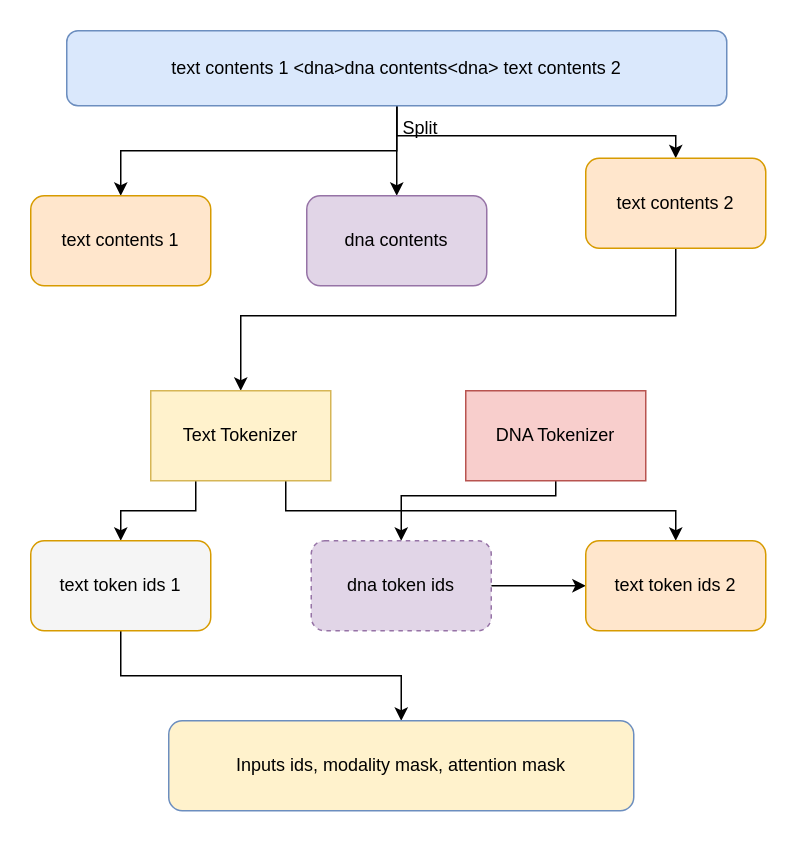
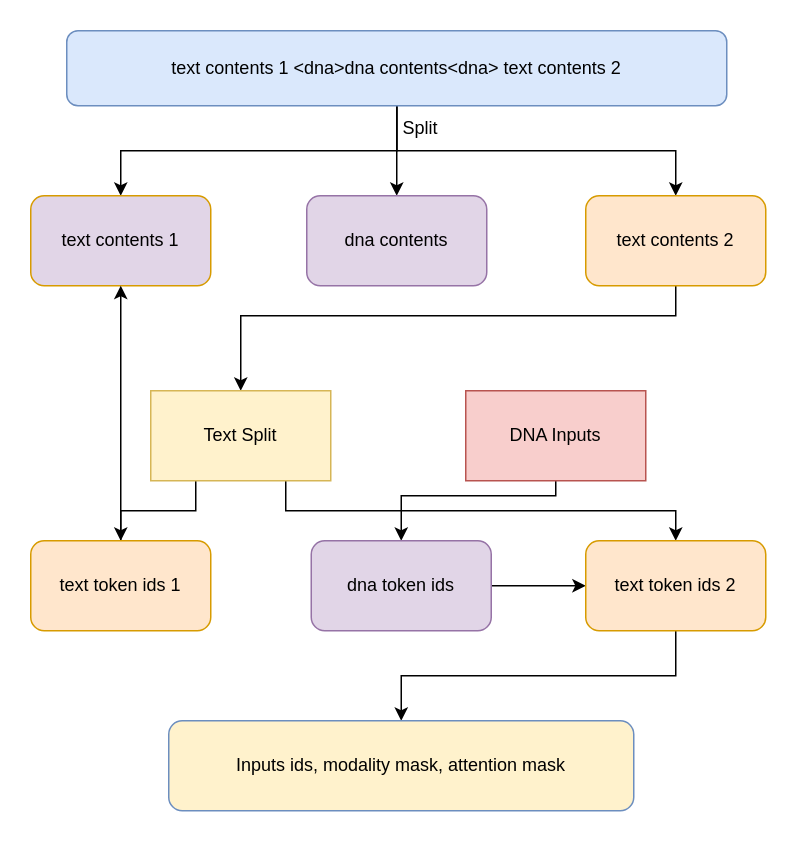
(676, 203) -> (676, 241)
(121, 241) -> (121, 241)
(241, 436) -> (241, 436)
(556, 436) -> (556, 436)
(121, 586) -> (121, 586)
(401, 586) -> (401, 586)
(237, 676) -> (121, 401)
none -> (563, 676)
